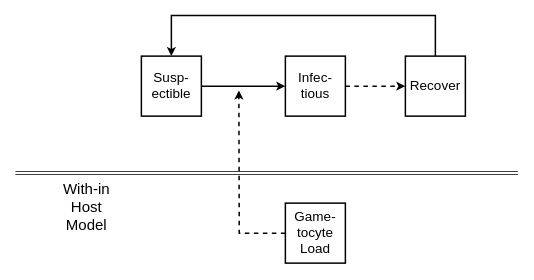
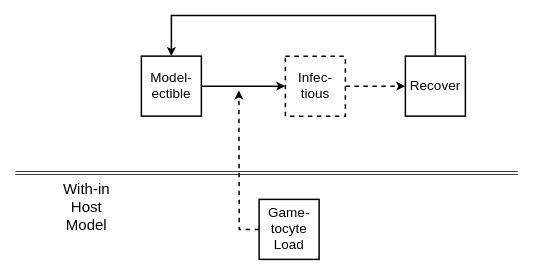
(171, 86) -> (171, 86)
(315, 86) -> (315, 86)
(315, 233) -> (289, 229)
